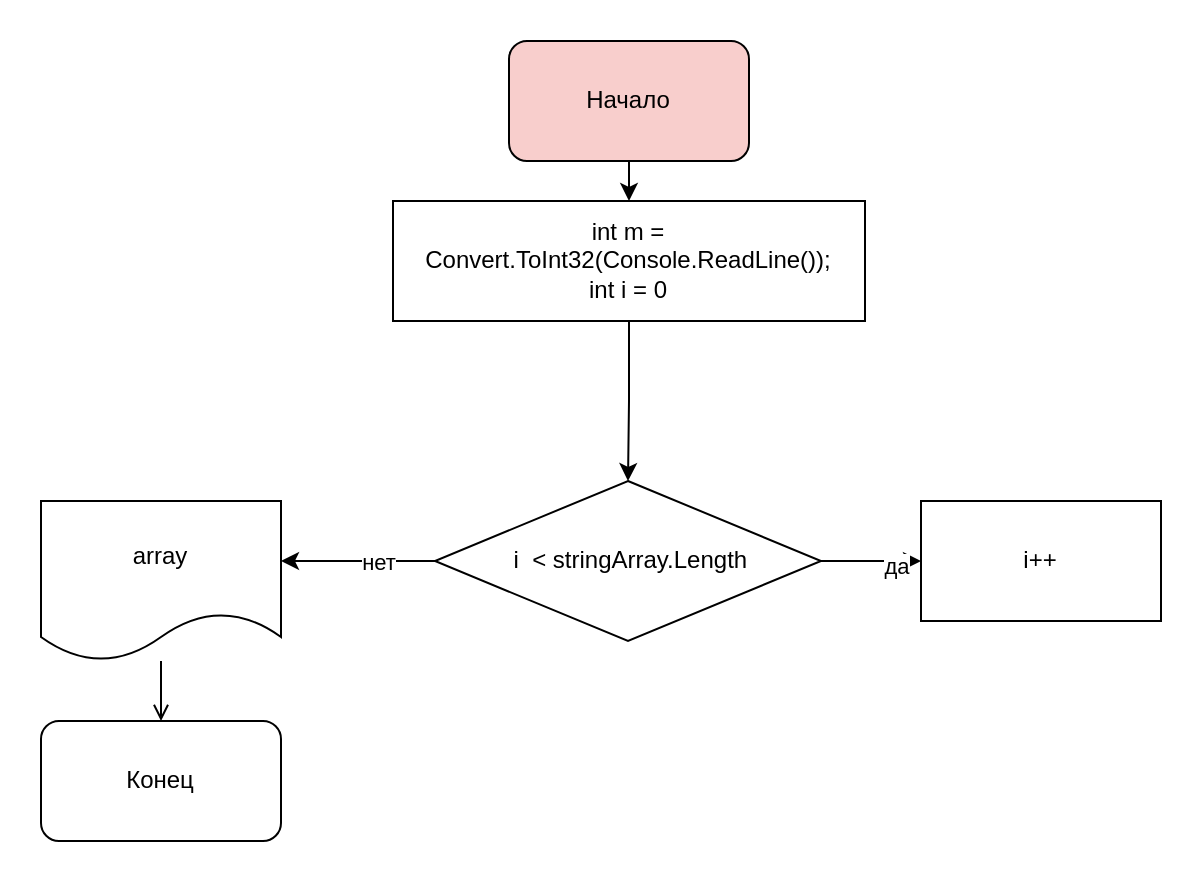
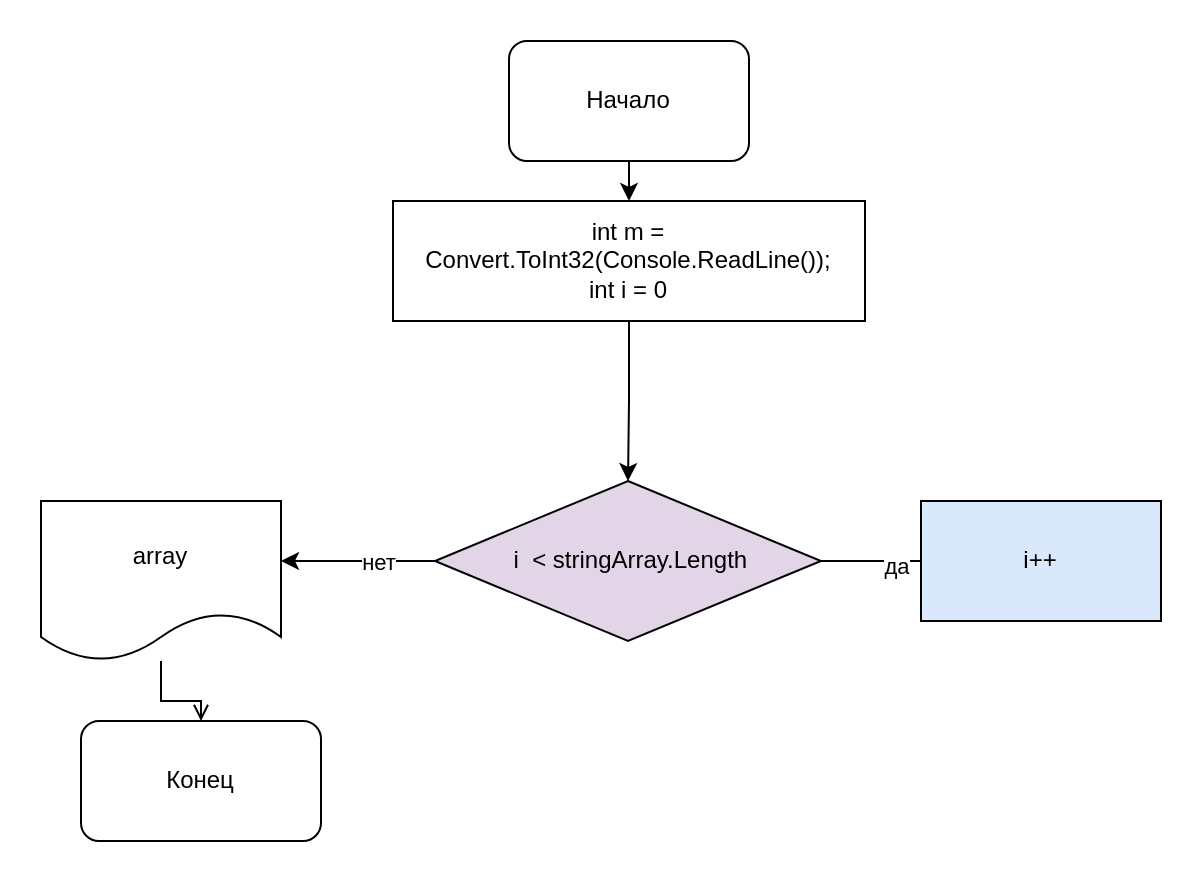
(629, 101) -> (629, 101)
(628, 561) -> (628, 561)
(908, 561) -> (913, 561)
(1041, 561) -> (1041, 561)
(161, 781) -> (201, 781)
